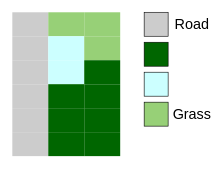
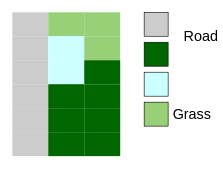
(192, 24) -> (201, 36)
